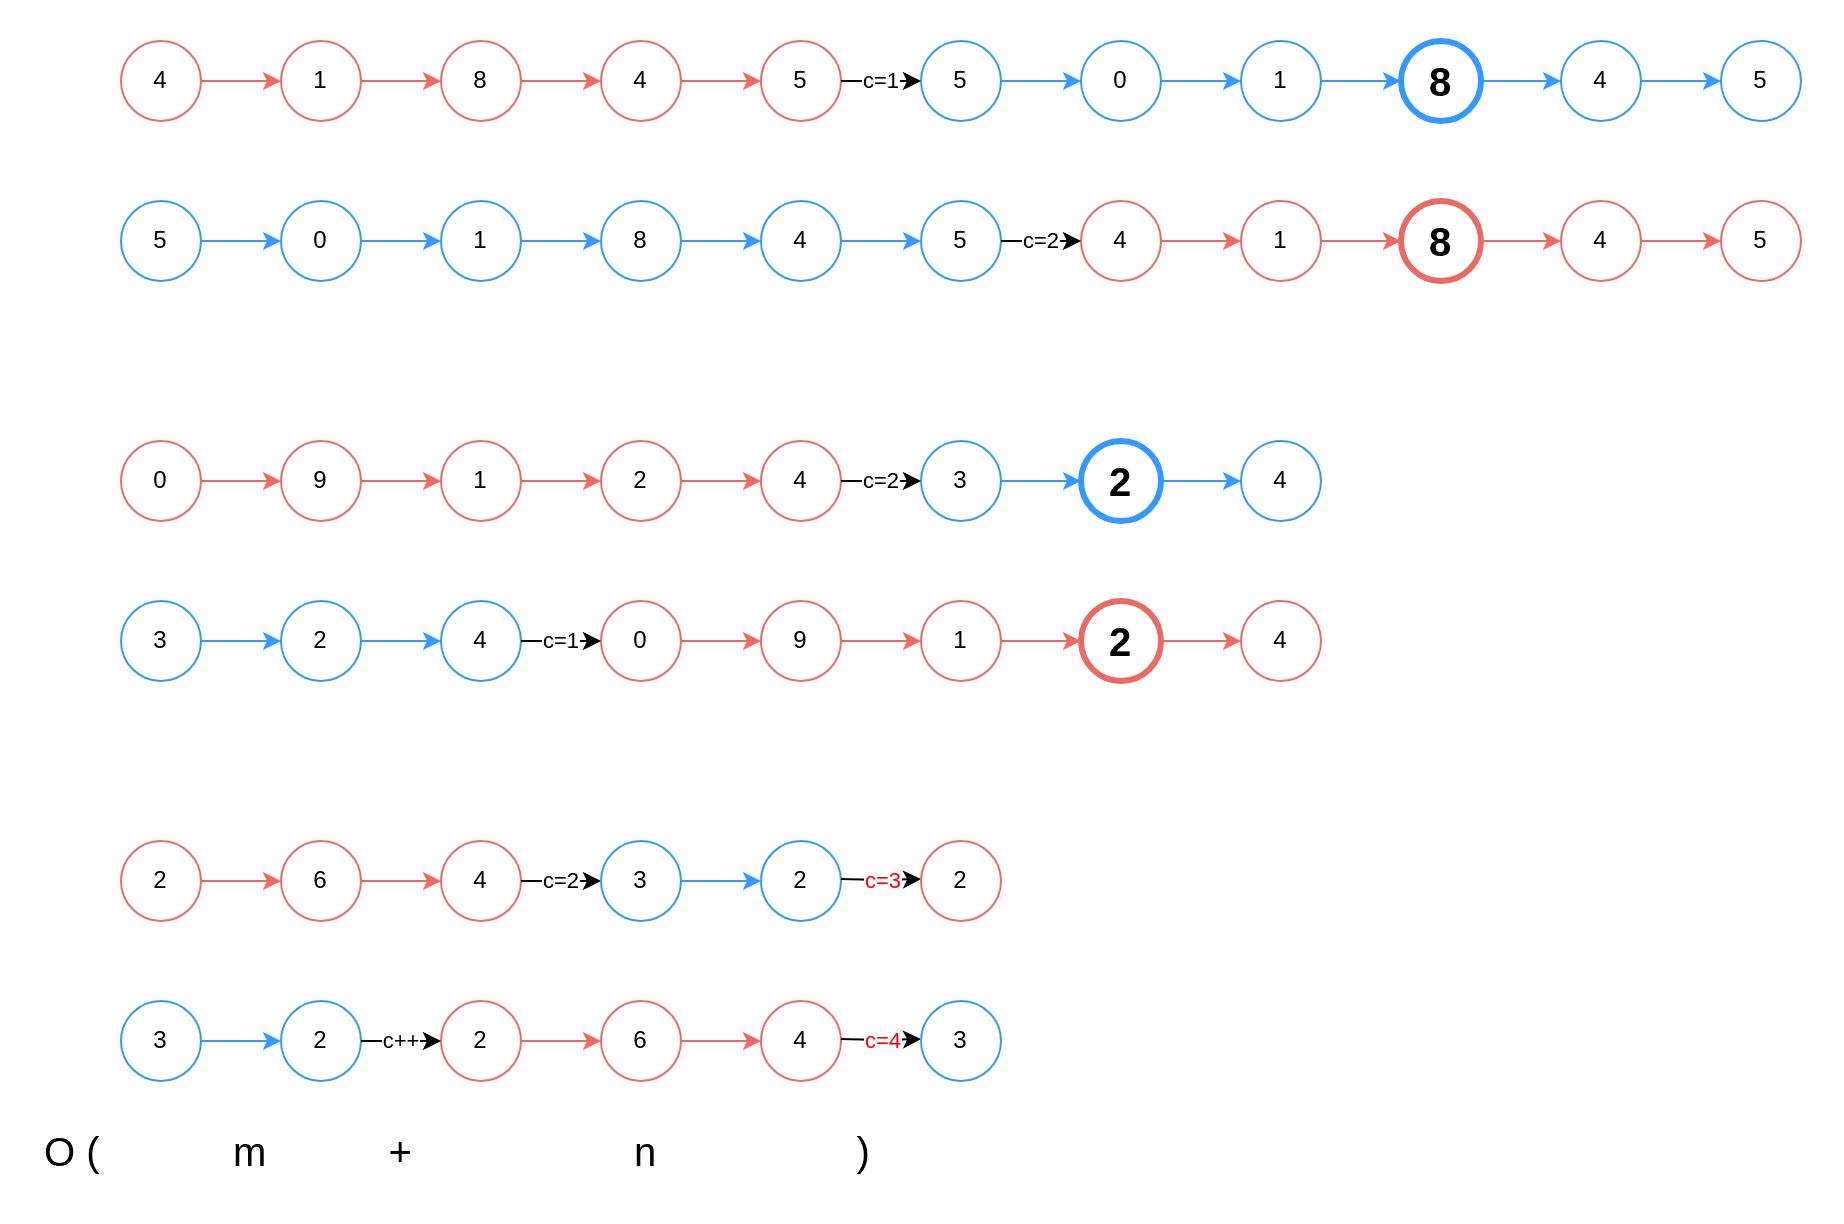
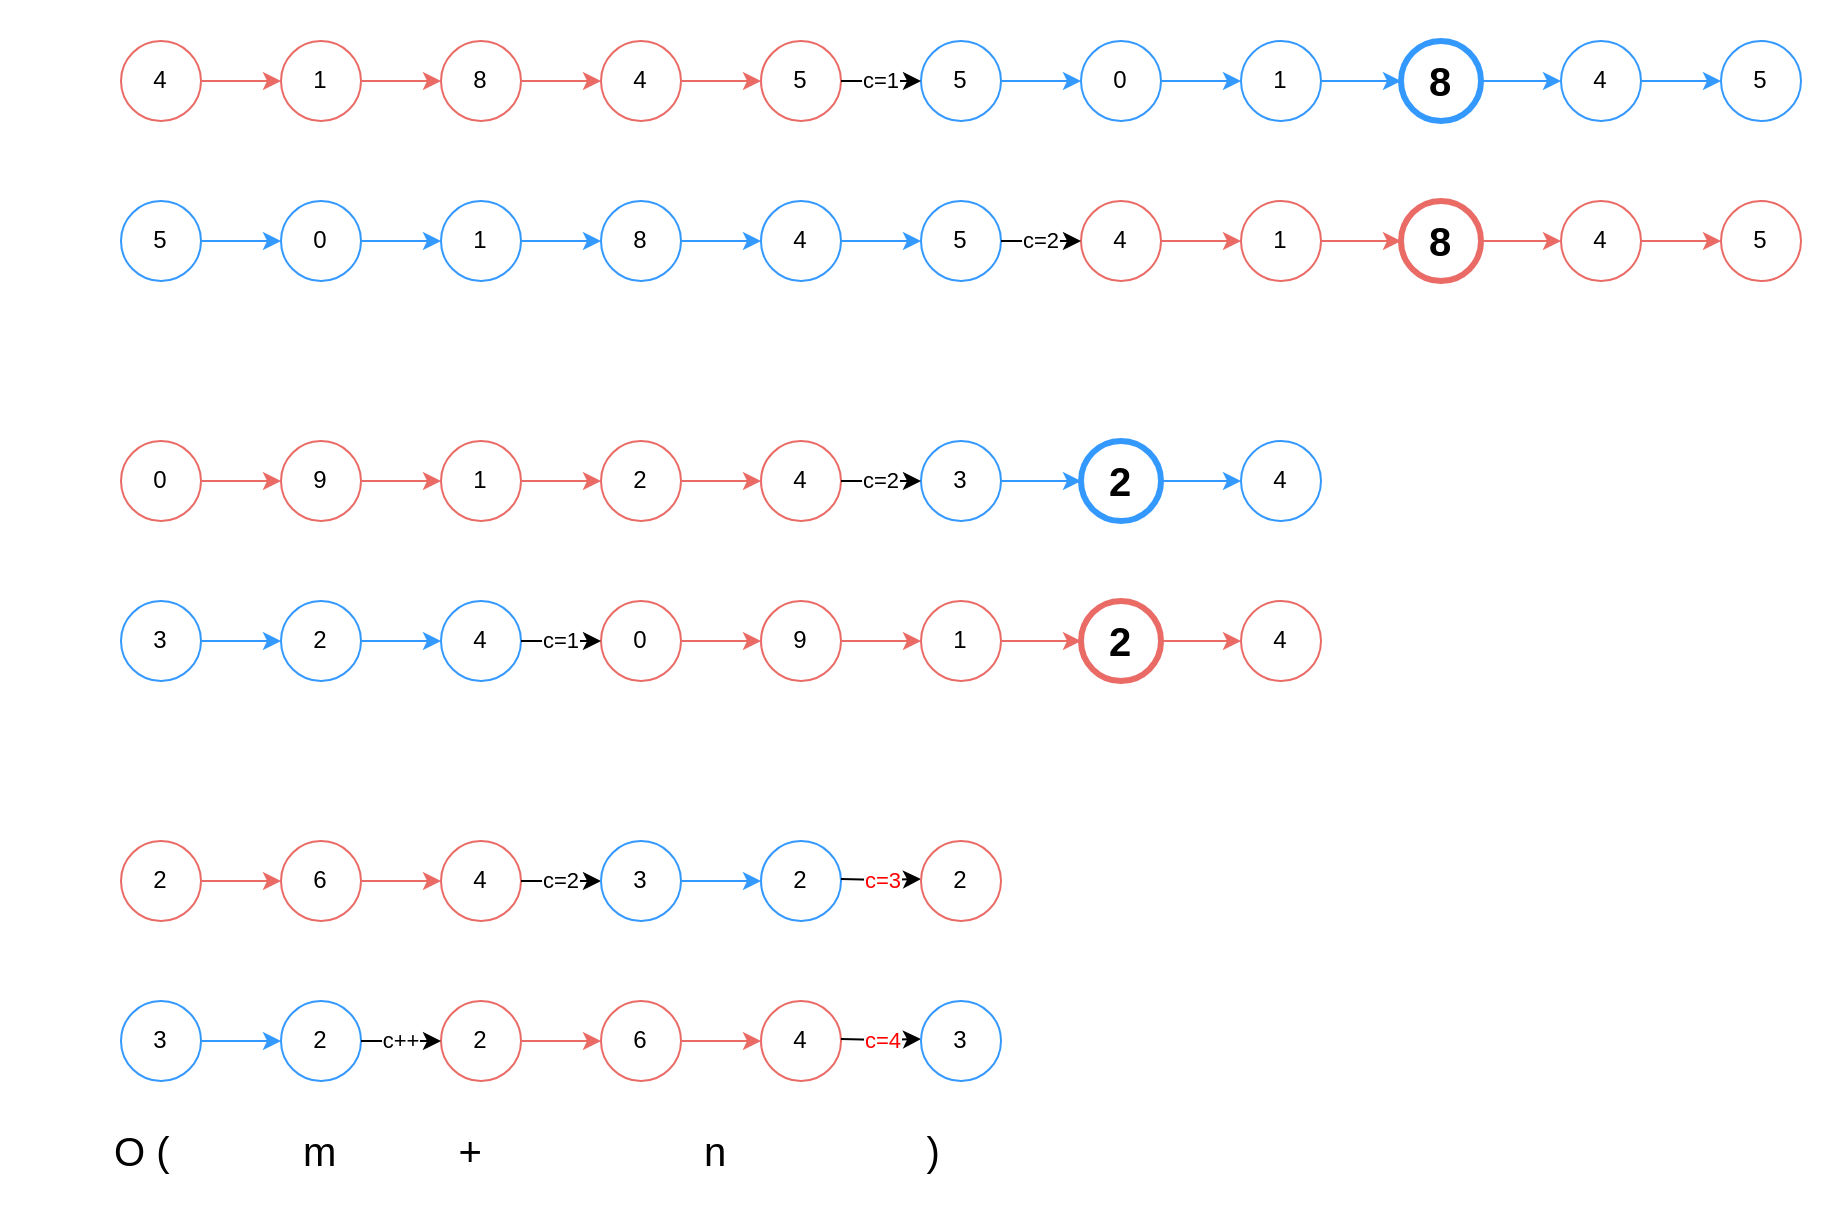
(521, 1151) -> (591, 1151)
